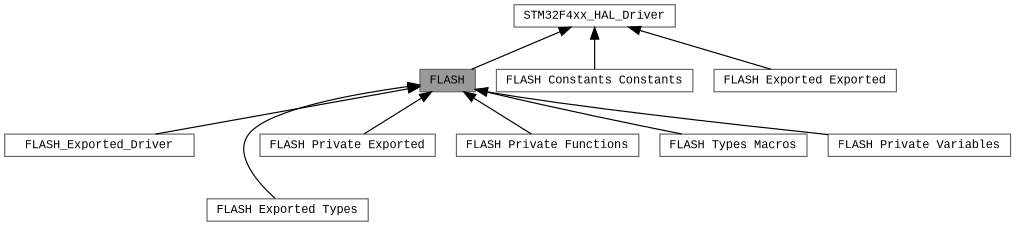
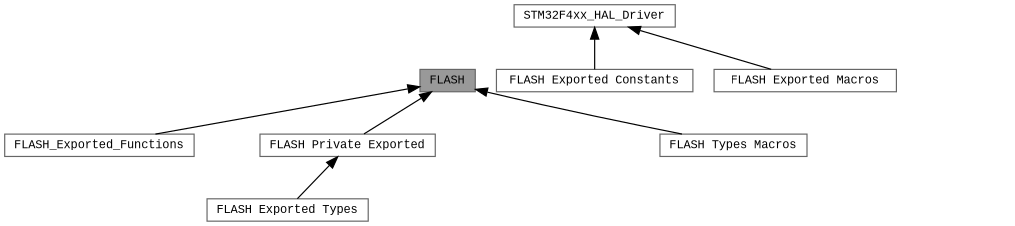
(516, 50) -> none
(595, 81) -> (595, 81)
(805, 81) -> (805, 81)
(266, 121) -> (313, 182)
(99, 145) -> (99, 145)
(548, 145) -> none
(919, 145) -> none
